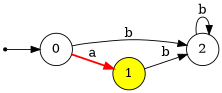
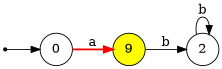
(125, 40) -> none
(129, 74) -> (129, 49)
